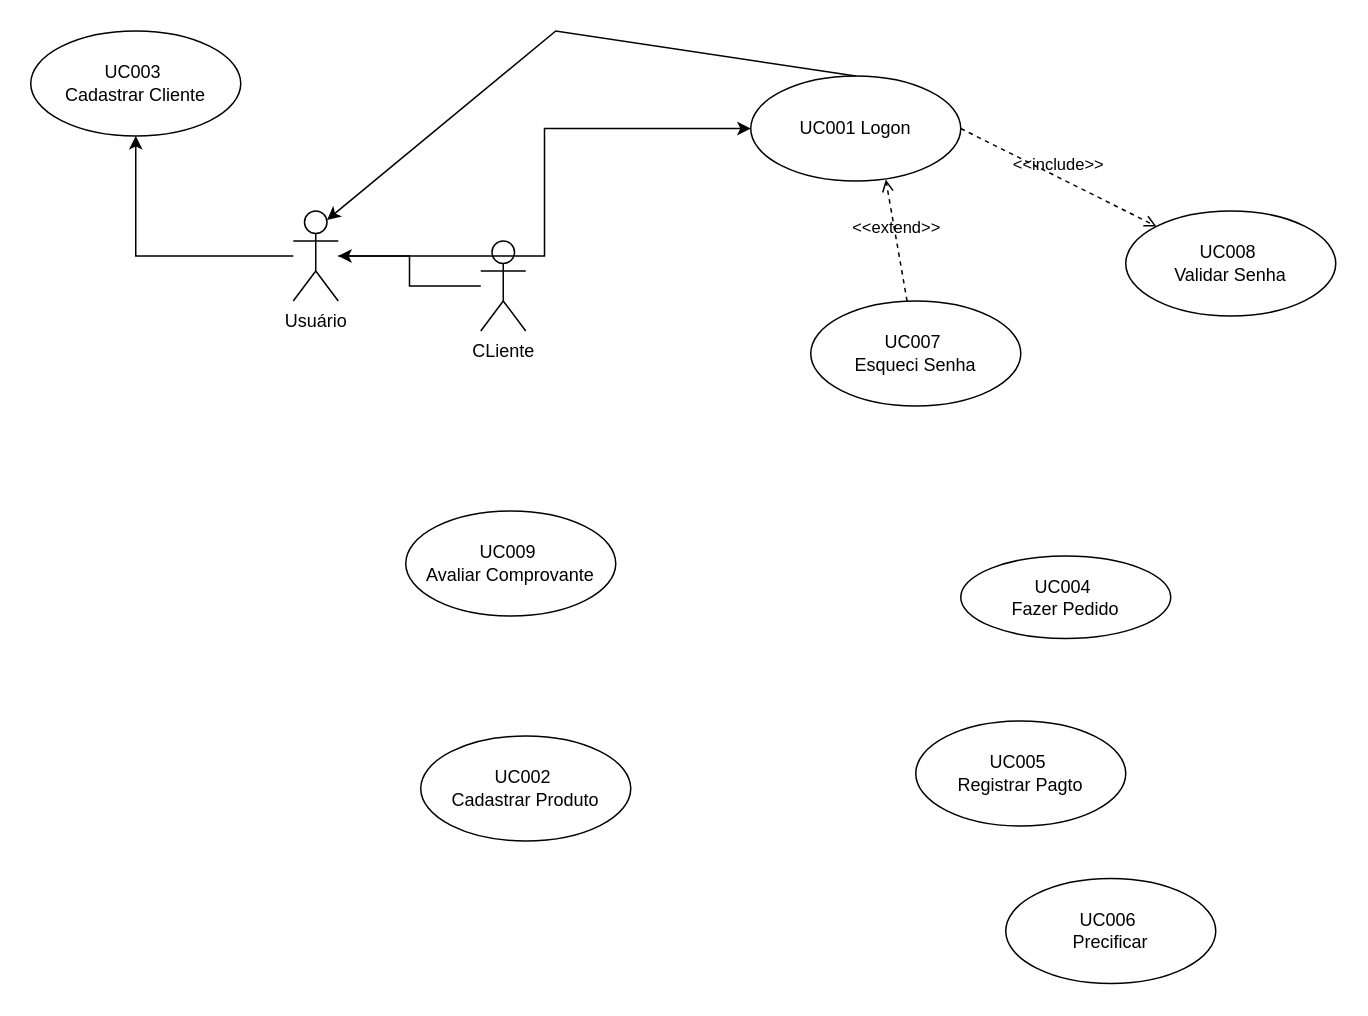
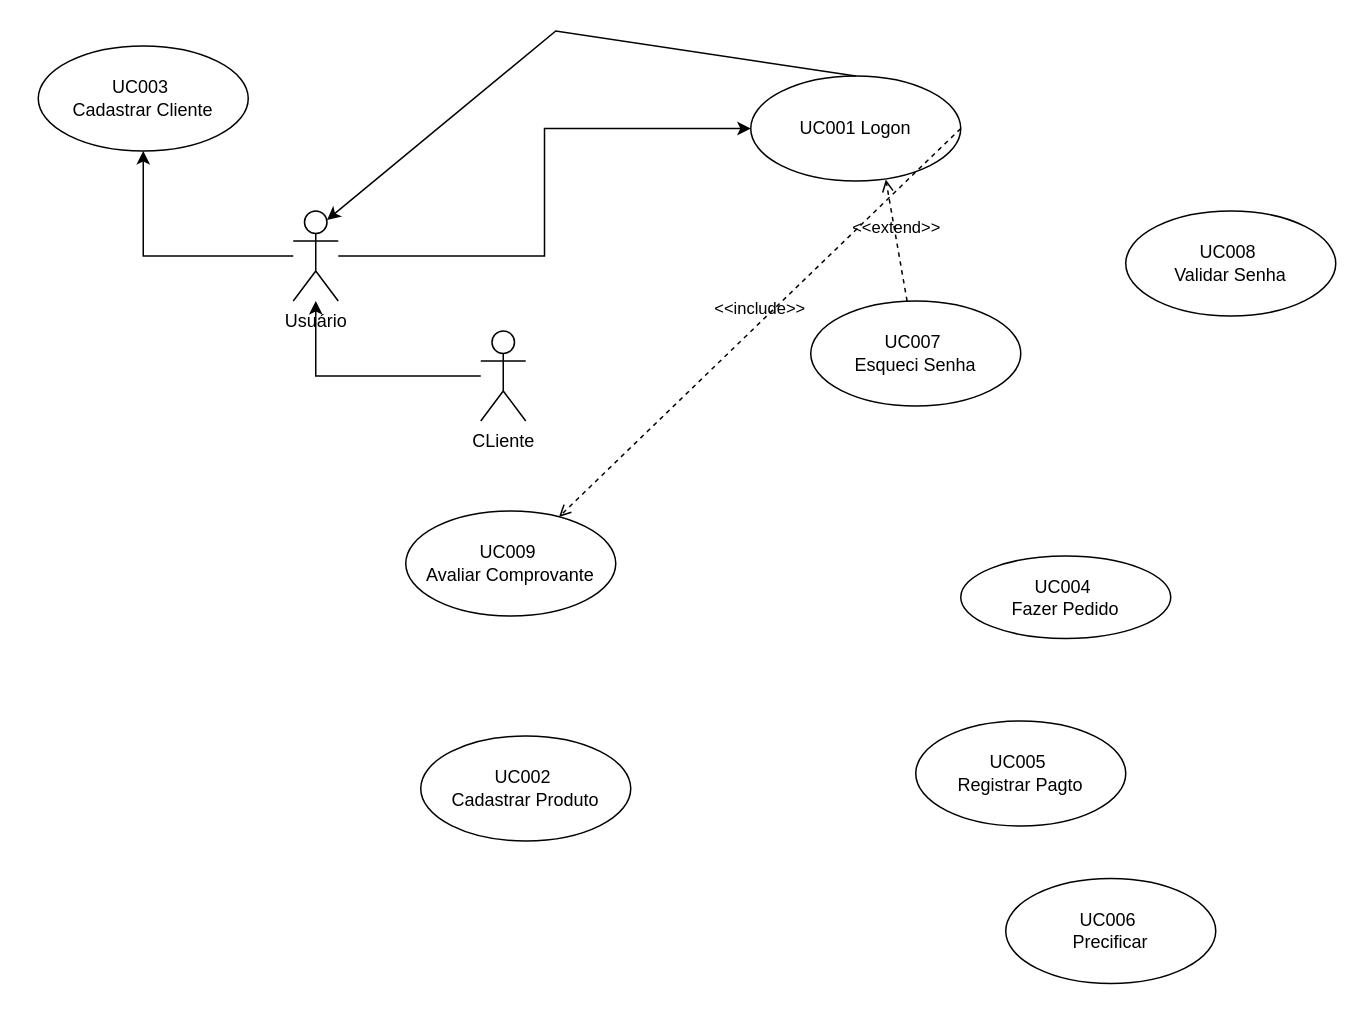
(136, 83) -> (143, 98)
(1057, 176) -> (761, 321)
(503, 286) -> (503, 376)
